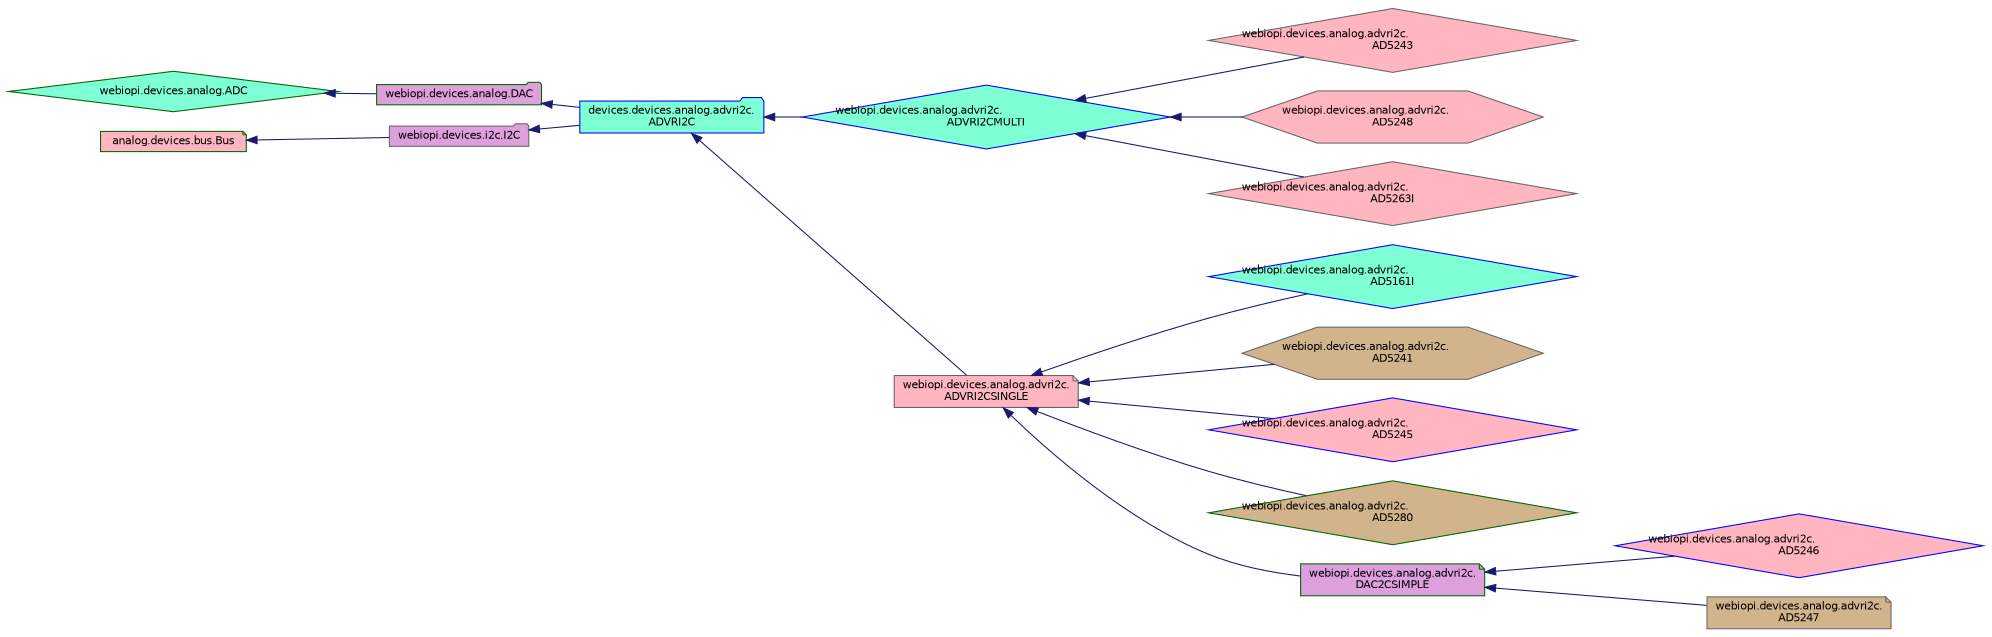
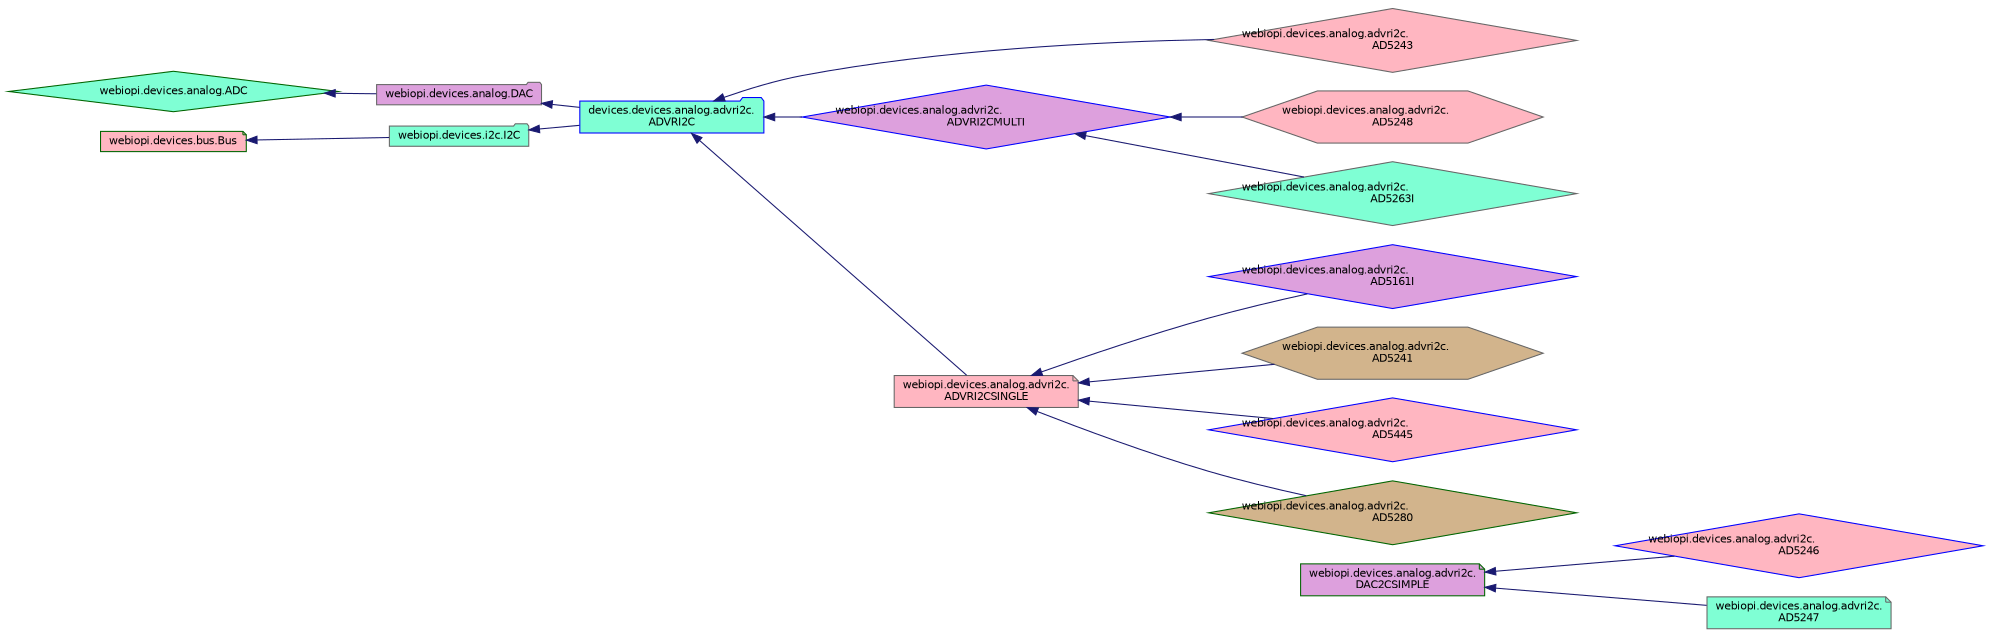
(1195, 78) -> (967, 53)
(459, 95) -> (459, 95)
(986, 117) -> (986, 117)
(459, 136) -> (459, 136)
(173, 141) -> (173, 141)
(1393, 194) -> (1393, 194)
(1393, 277) -> (1393, 277)
(1393, 430) -> (1393, 430)
(1143, 520) -> none
(1799, 613) -> (1799, 613)
